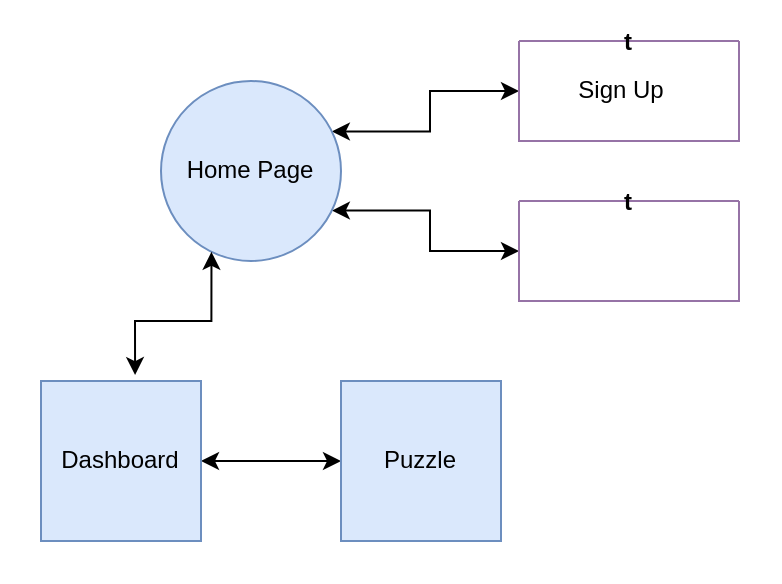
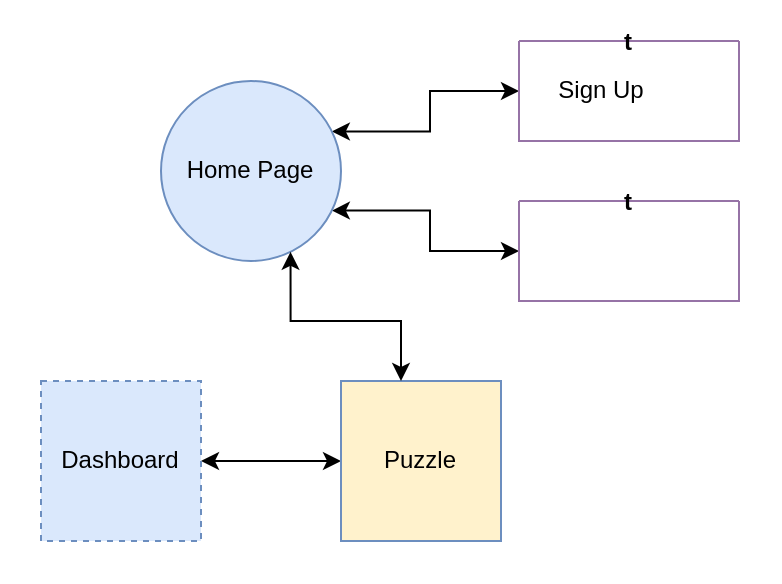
(621, 91) -> (601, 91)
(181, 321) -> none
none -> (341, 321)
(121, 461) -> (121, 461)
(421, 461) -> (421, 461)
